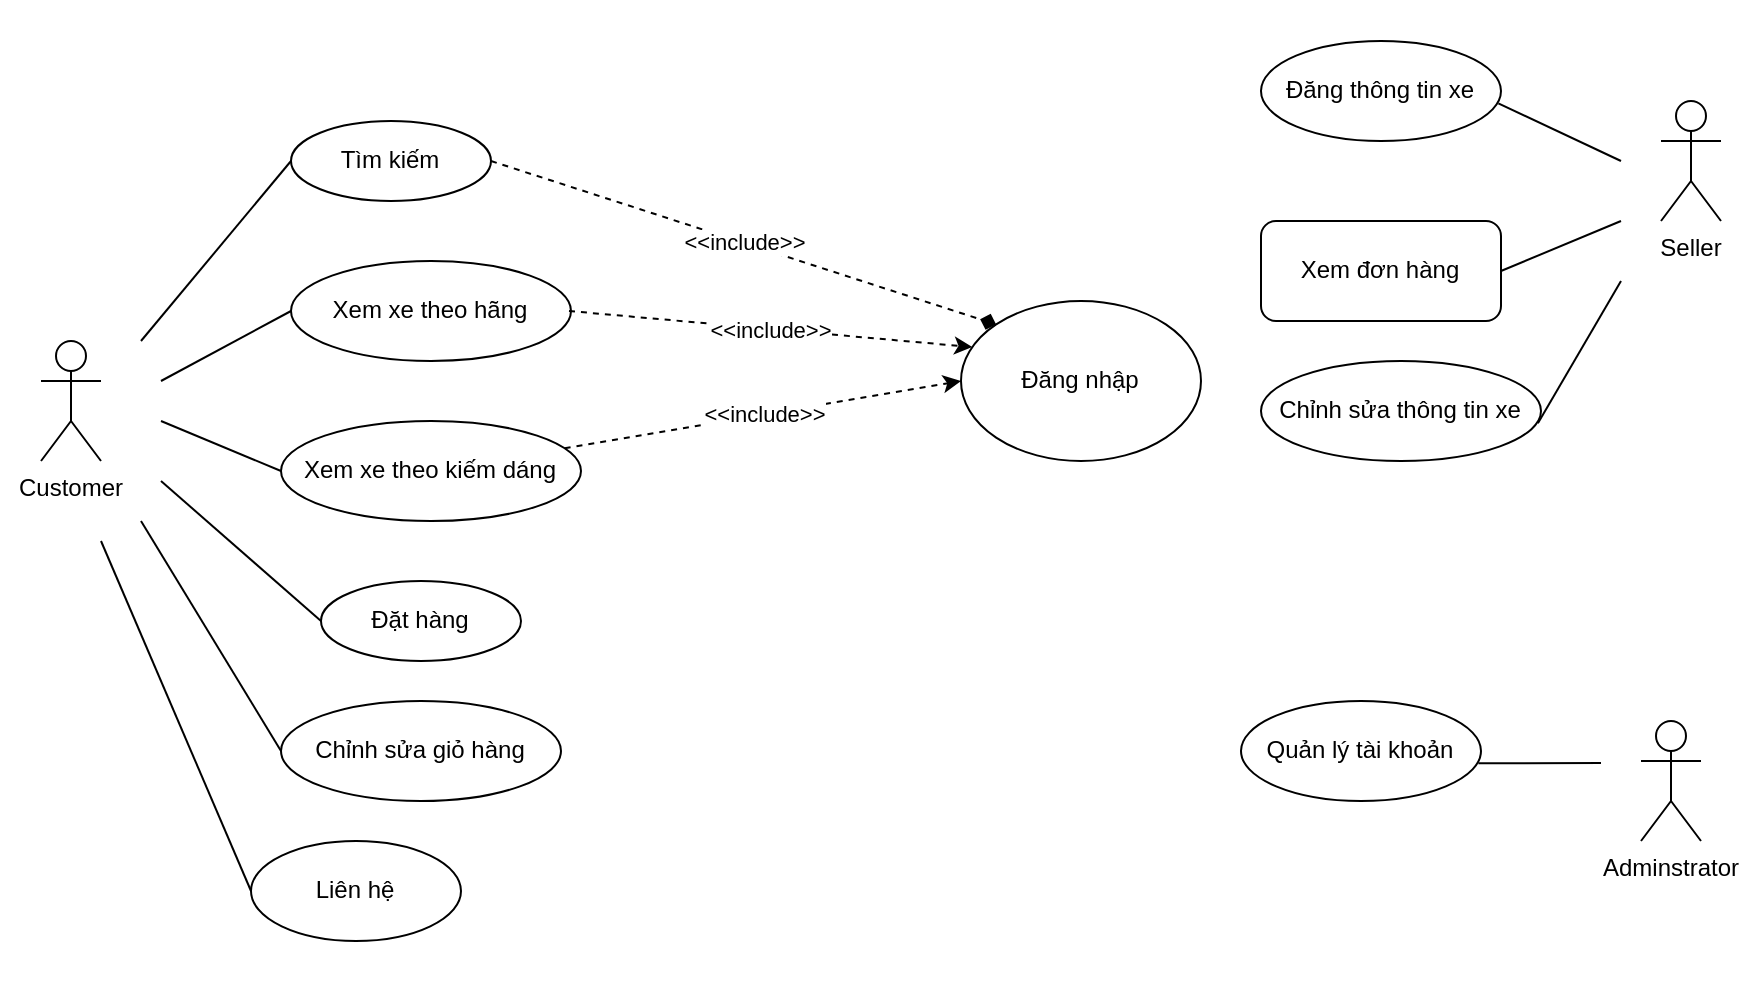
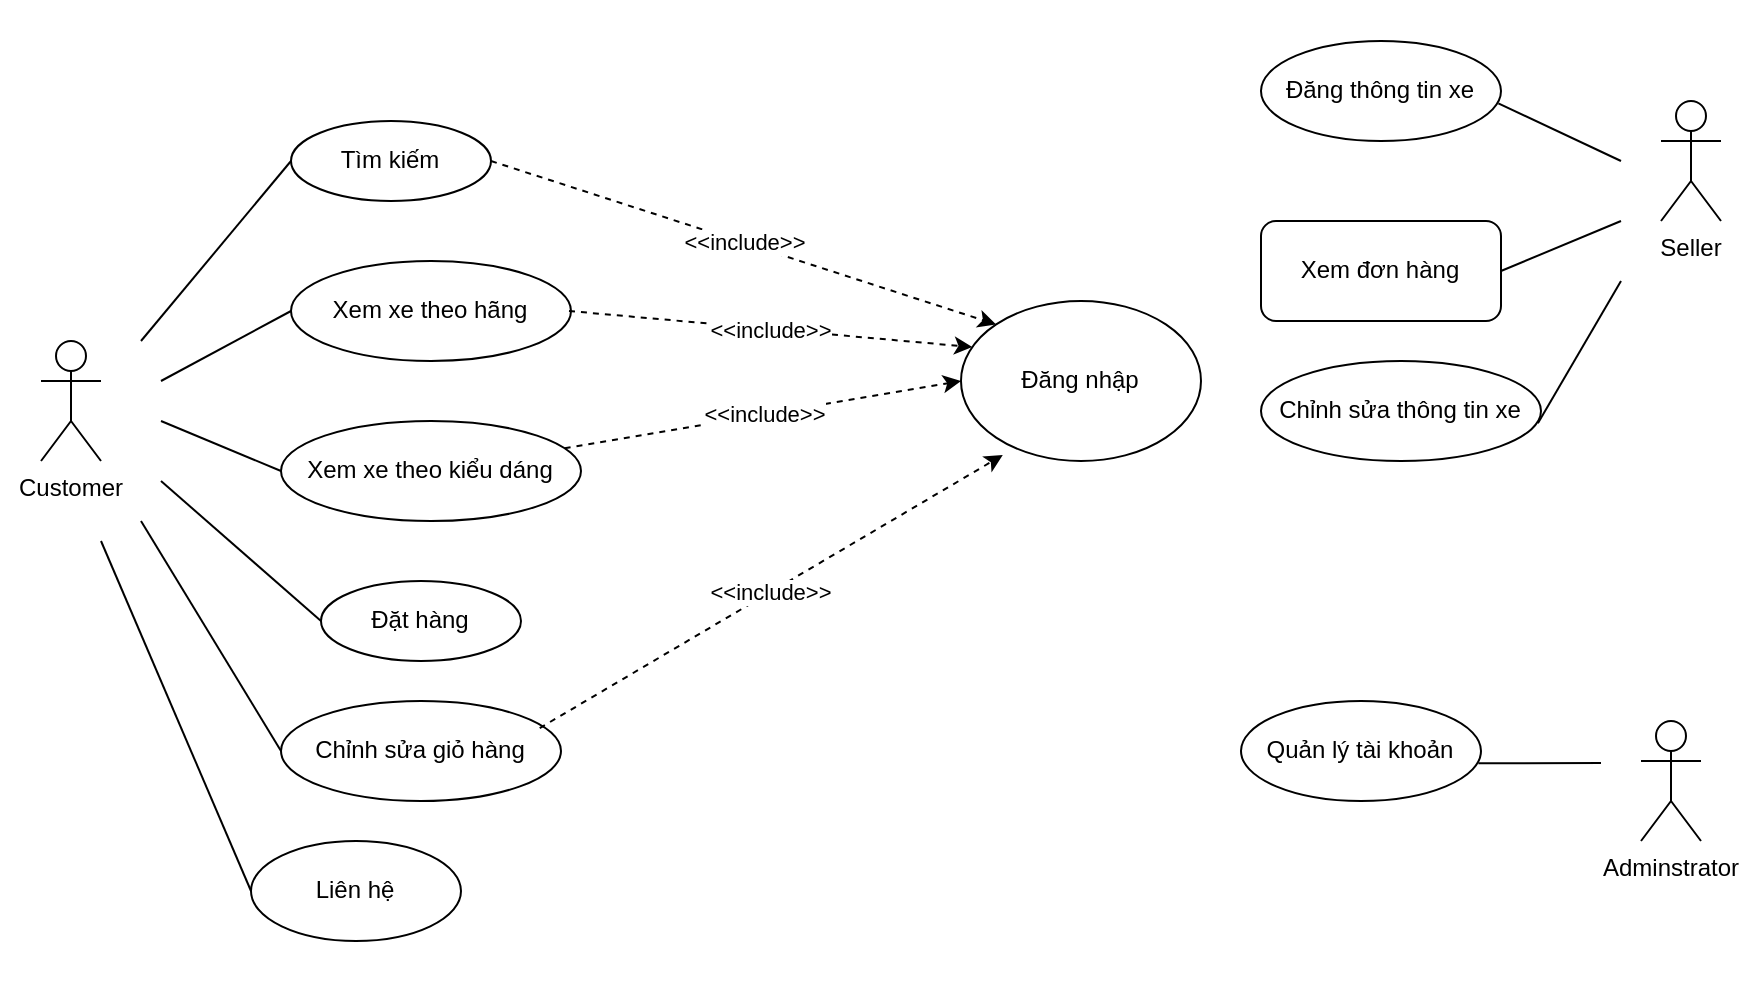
(980, 319) -> (980, 319)
(431, 471) -> (431, 471)
none -> (660, 657)
